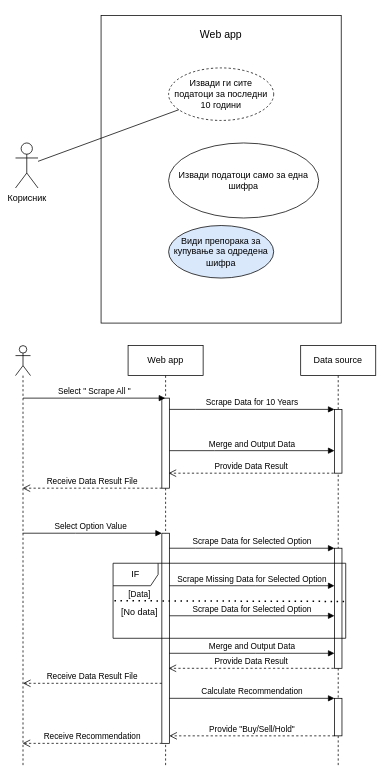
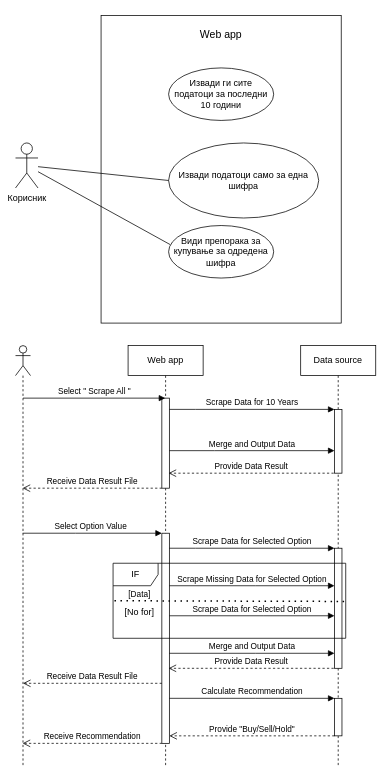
(221, 94) -> (221, 94)
(108, 136) -> (104, 208)
none -> (103, 173)
(221, 252) -> (221, 252)
(140, 612) -> (140, 612)
